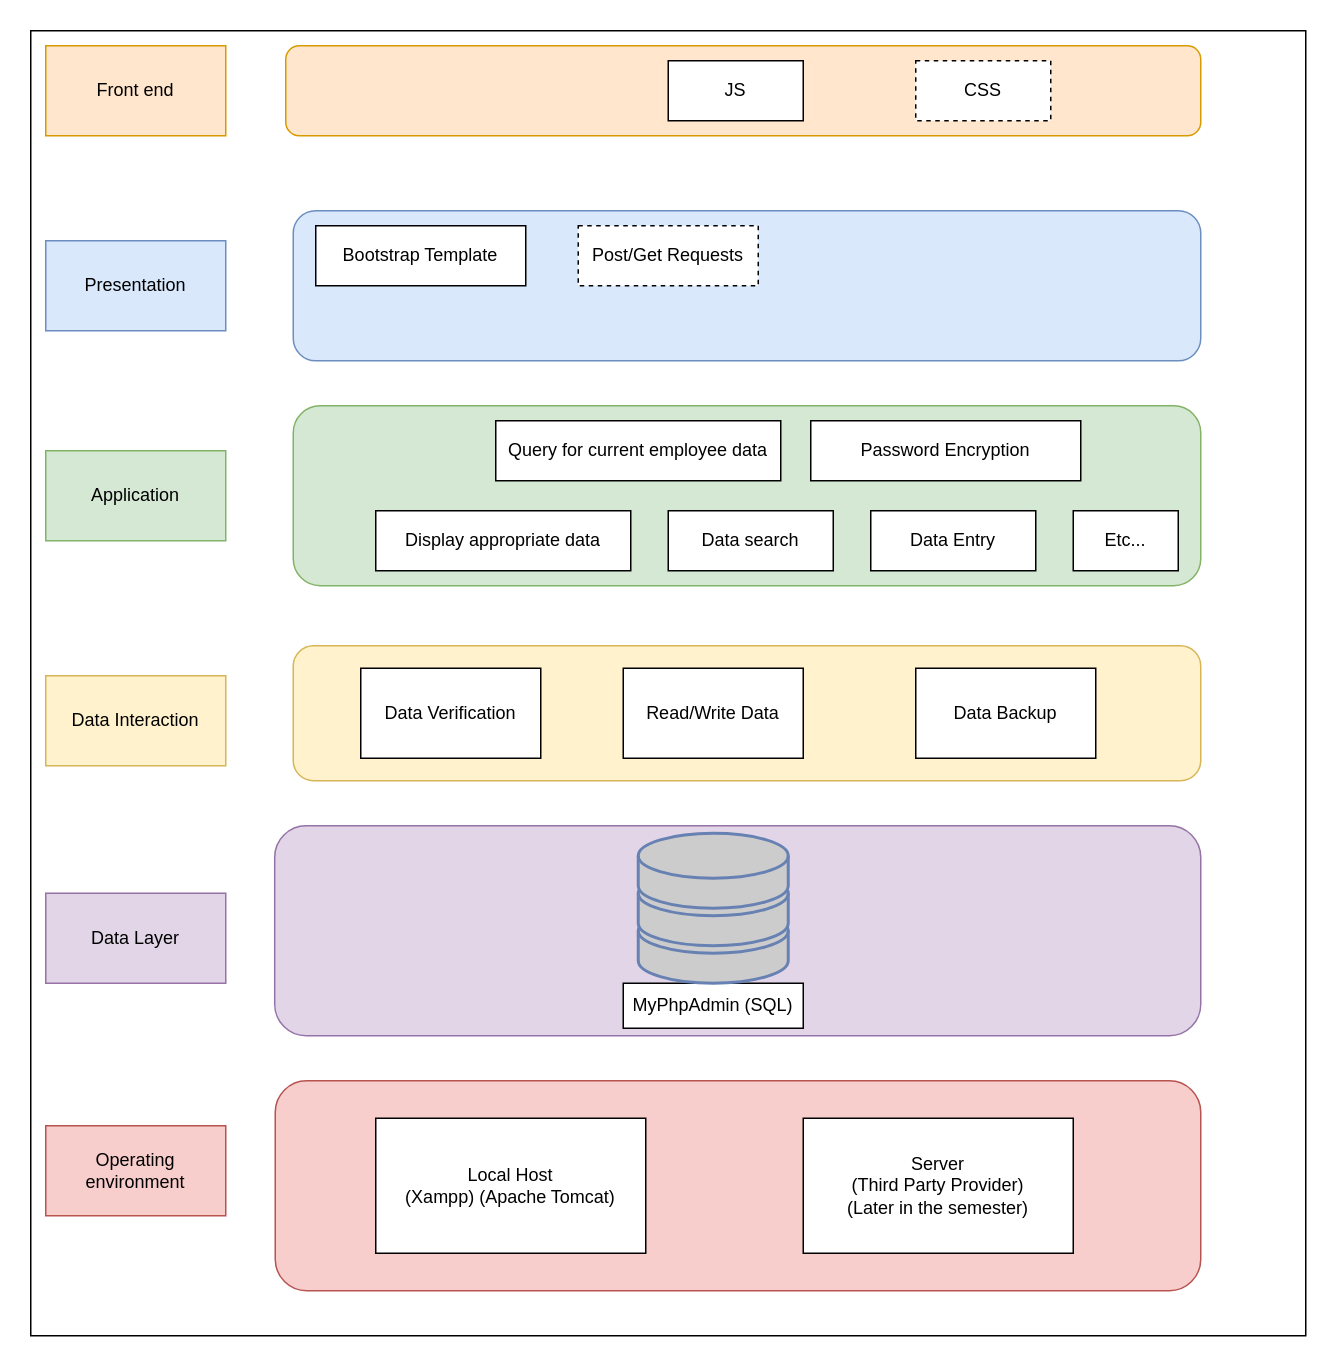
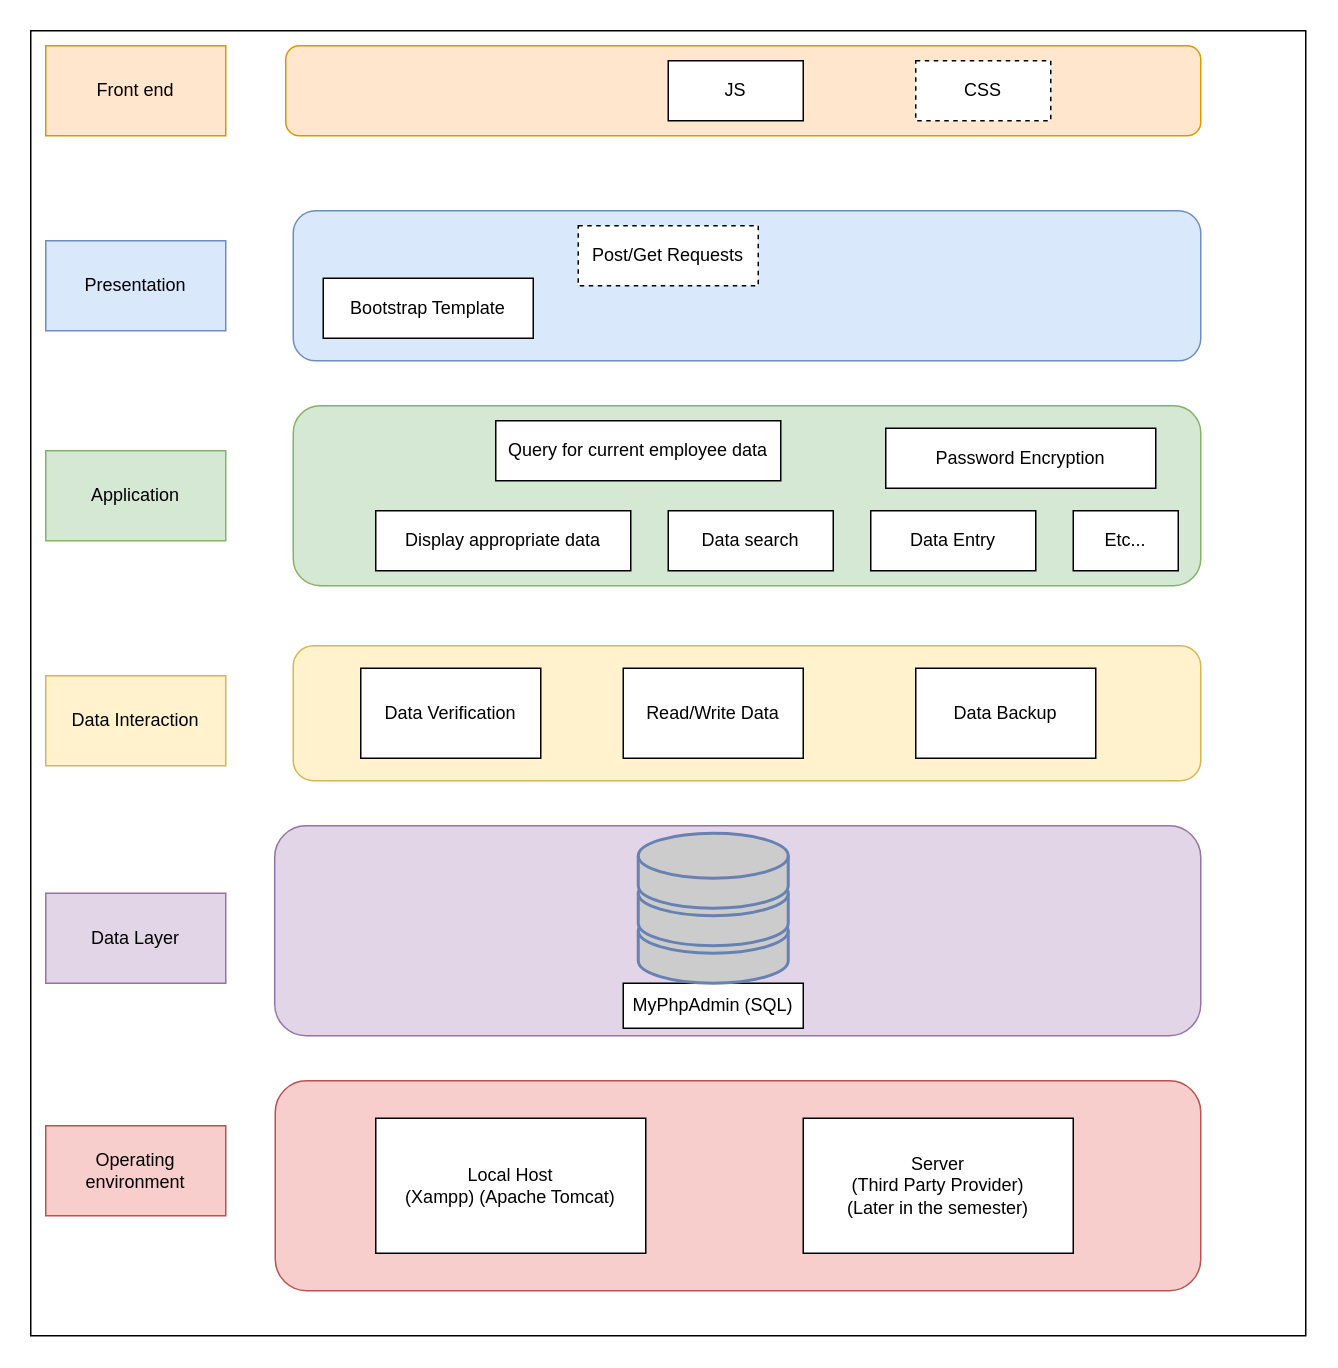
(421, 256) -> (428, 308)
(946, 451) -> (1021, 458)
